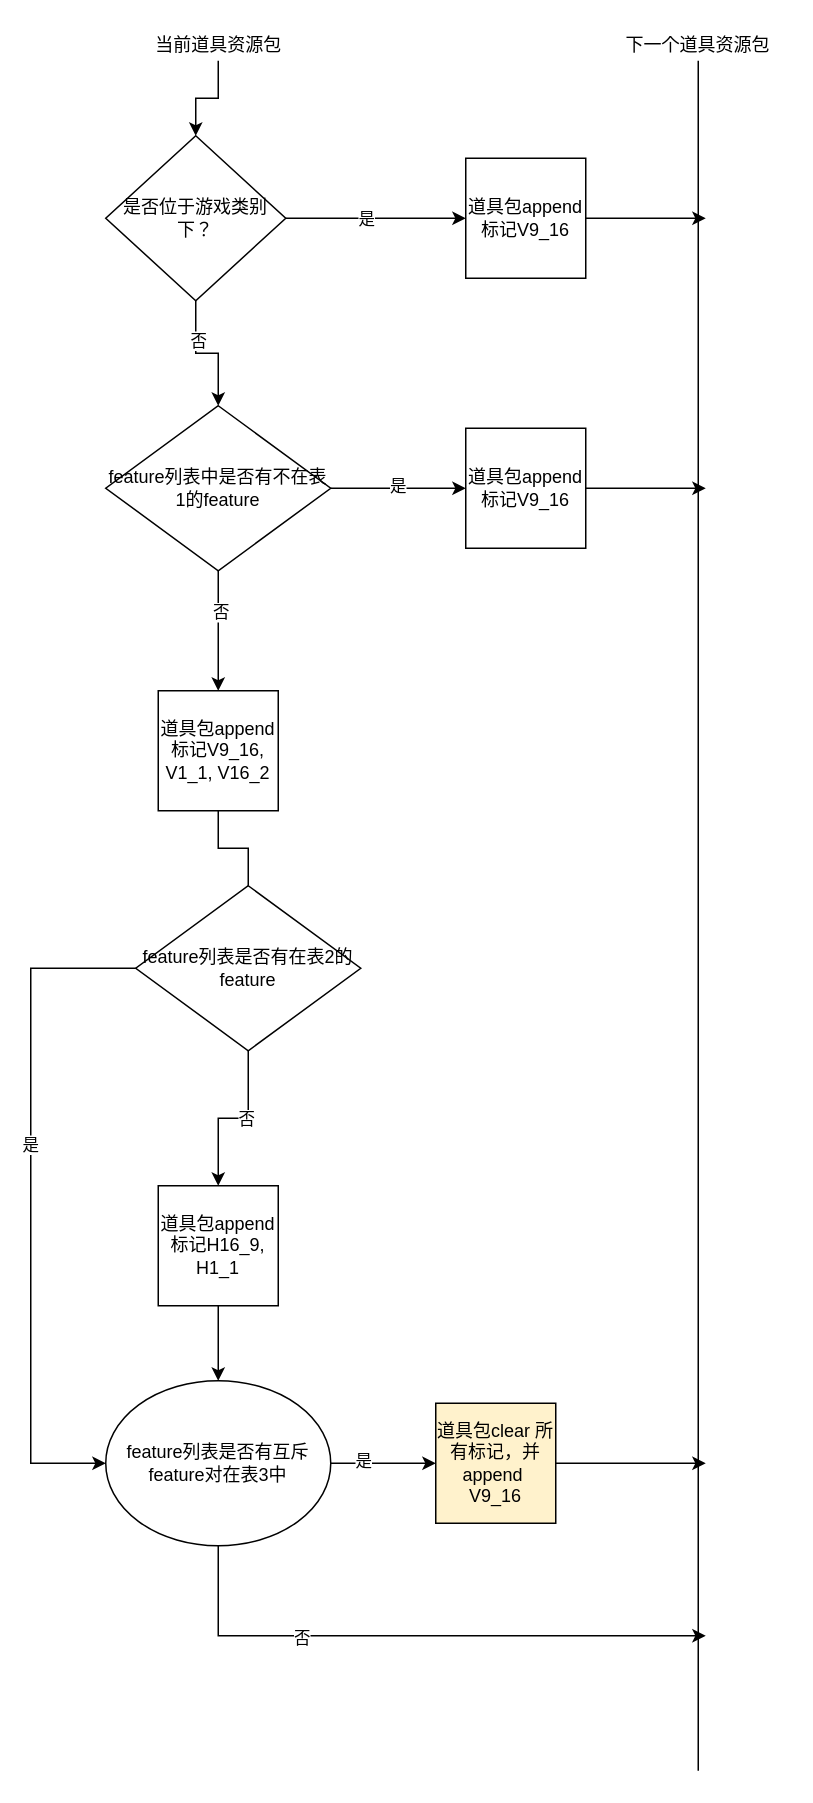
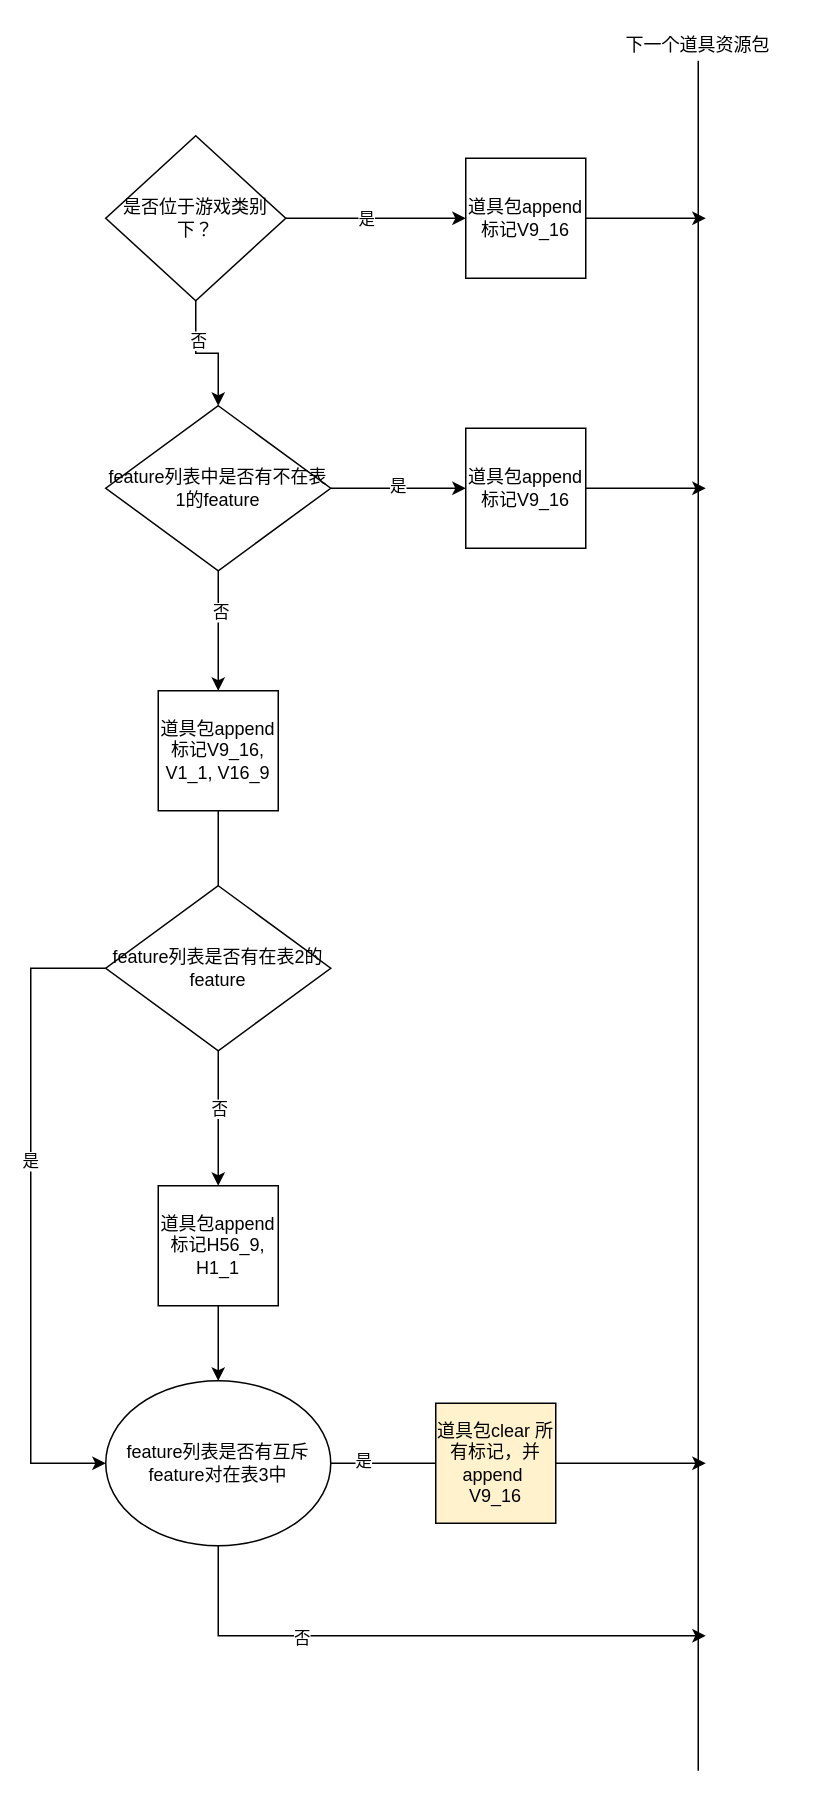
(218, 46) -> none
(212, 98) -> none
(218, 751) -> (218, 751)
(248, 968) -> (218, 968)
(218, 1246) -> (218, 1246)
(424, 1463) -> (428, 1463)
